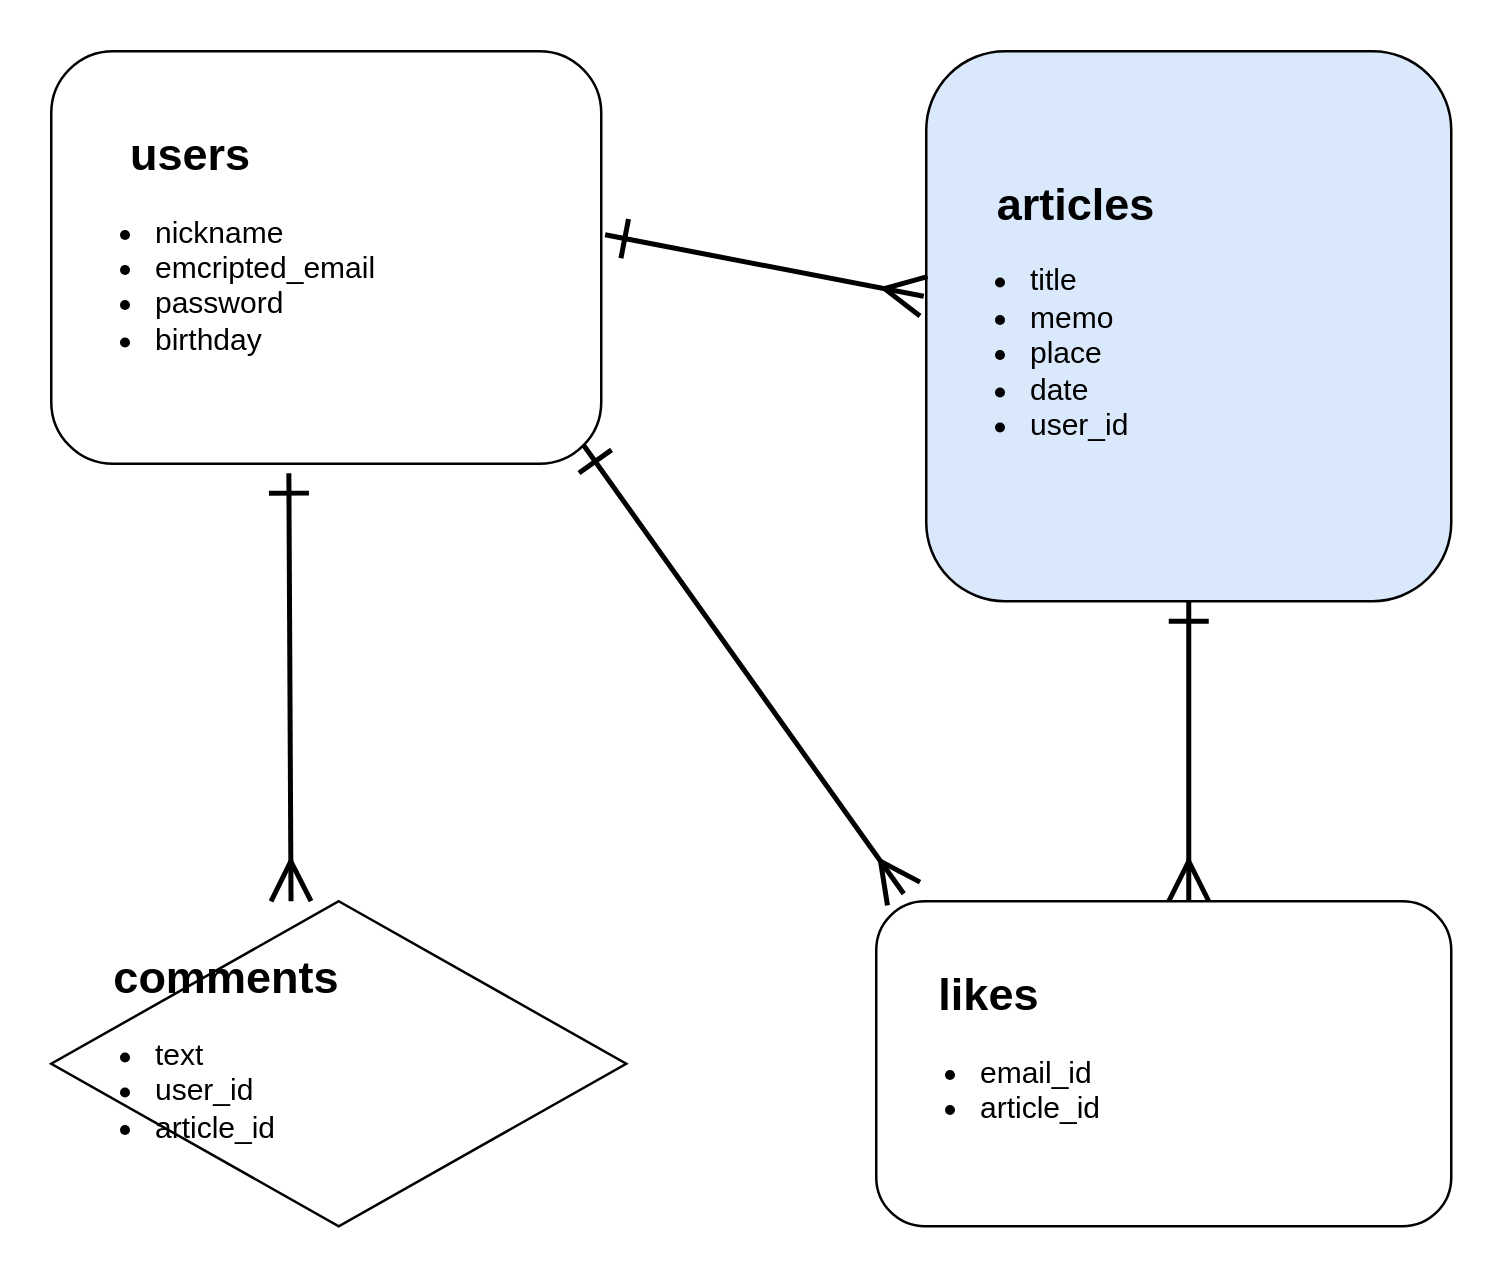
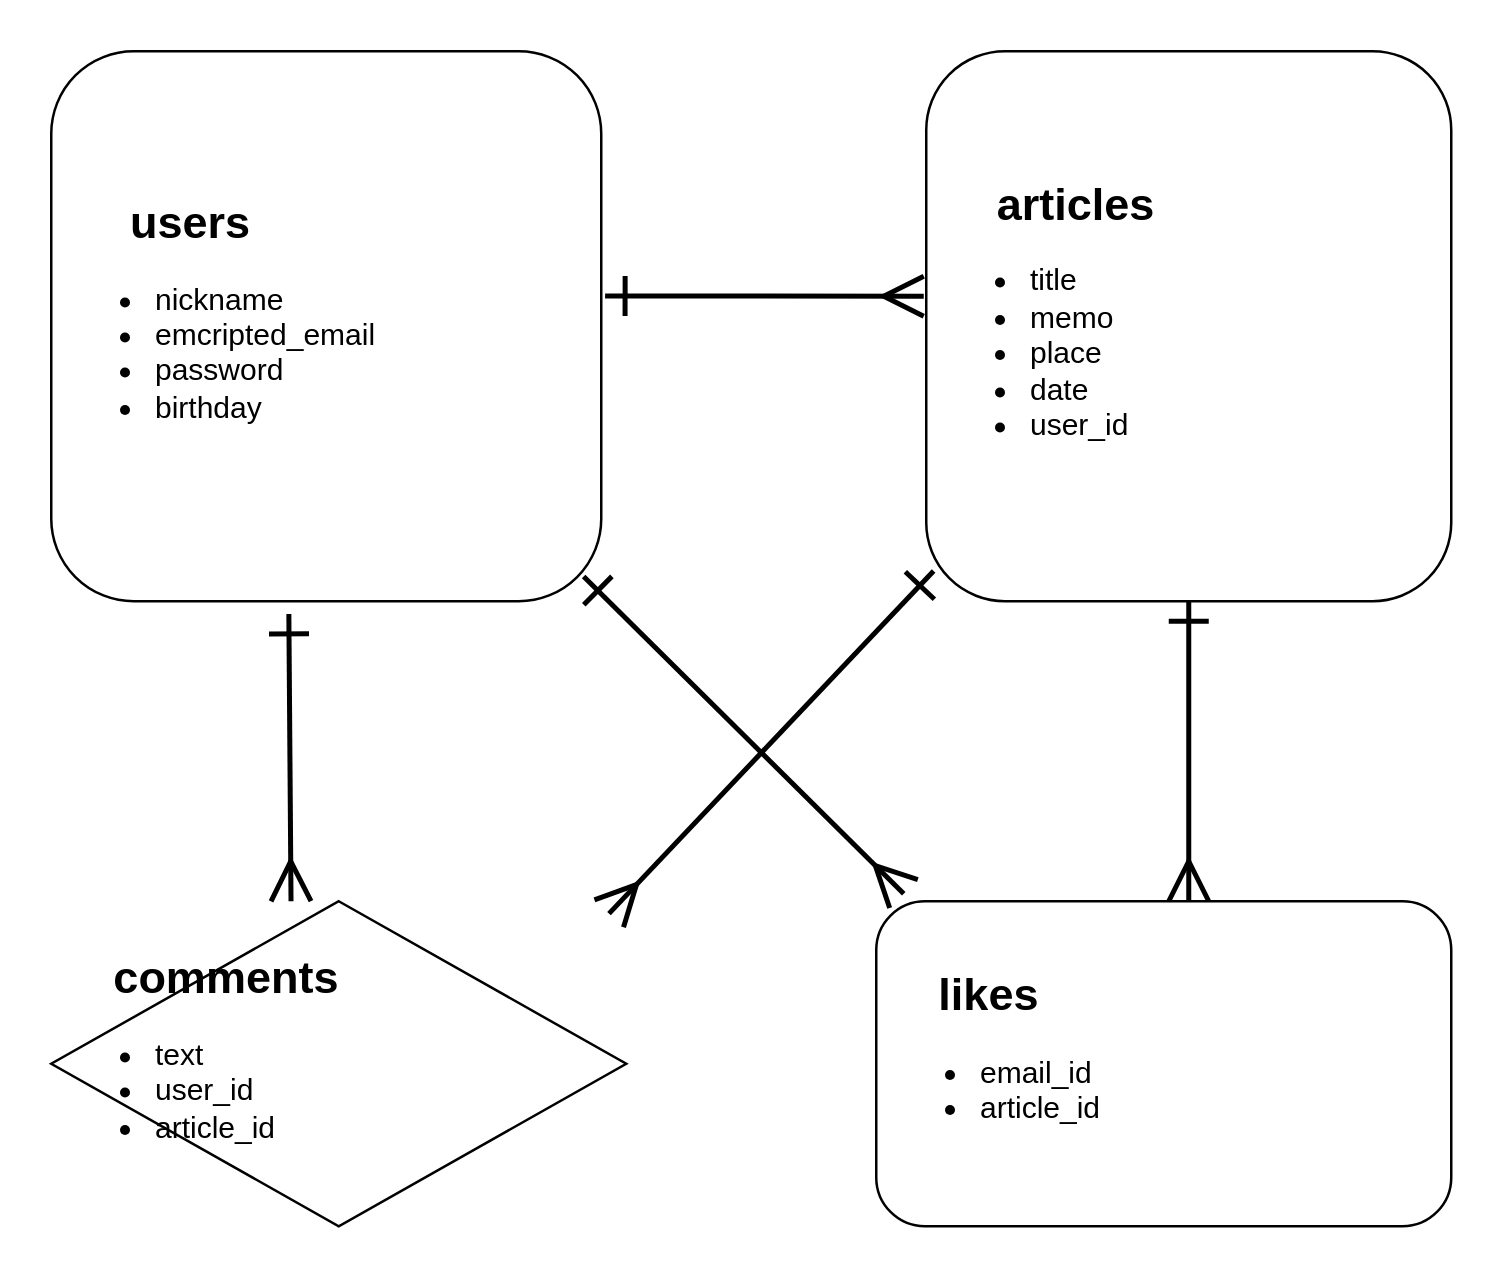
(326, 258) -> (326, 326)
(1189, 326) -> (1189, 326)
none -> (684, 834)
